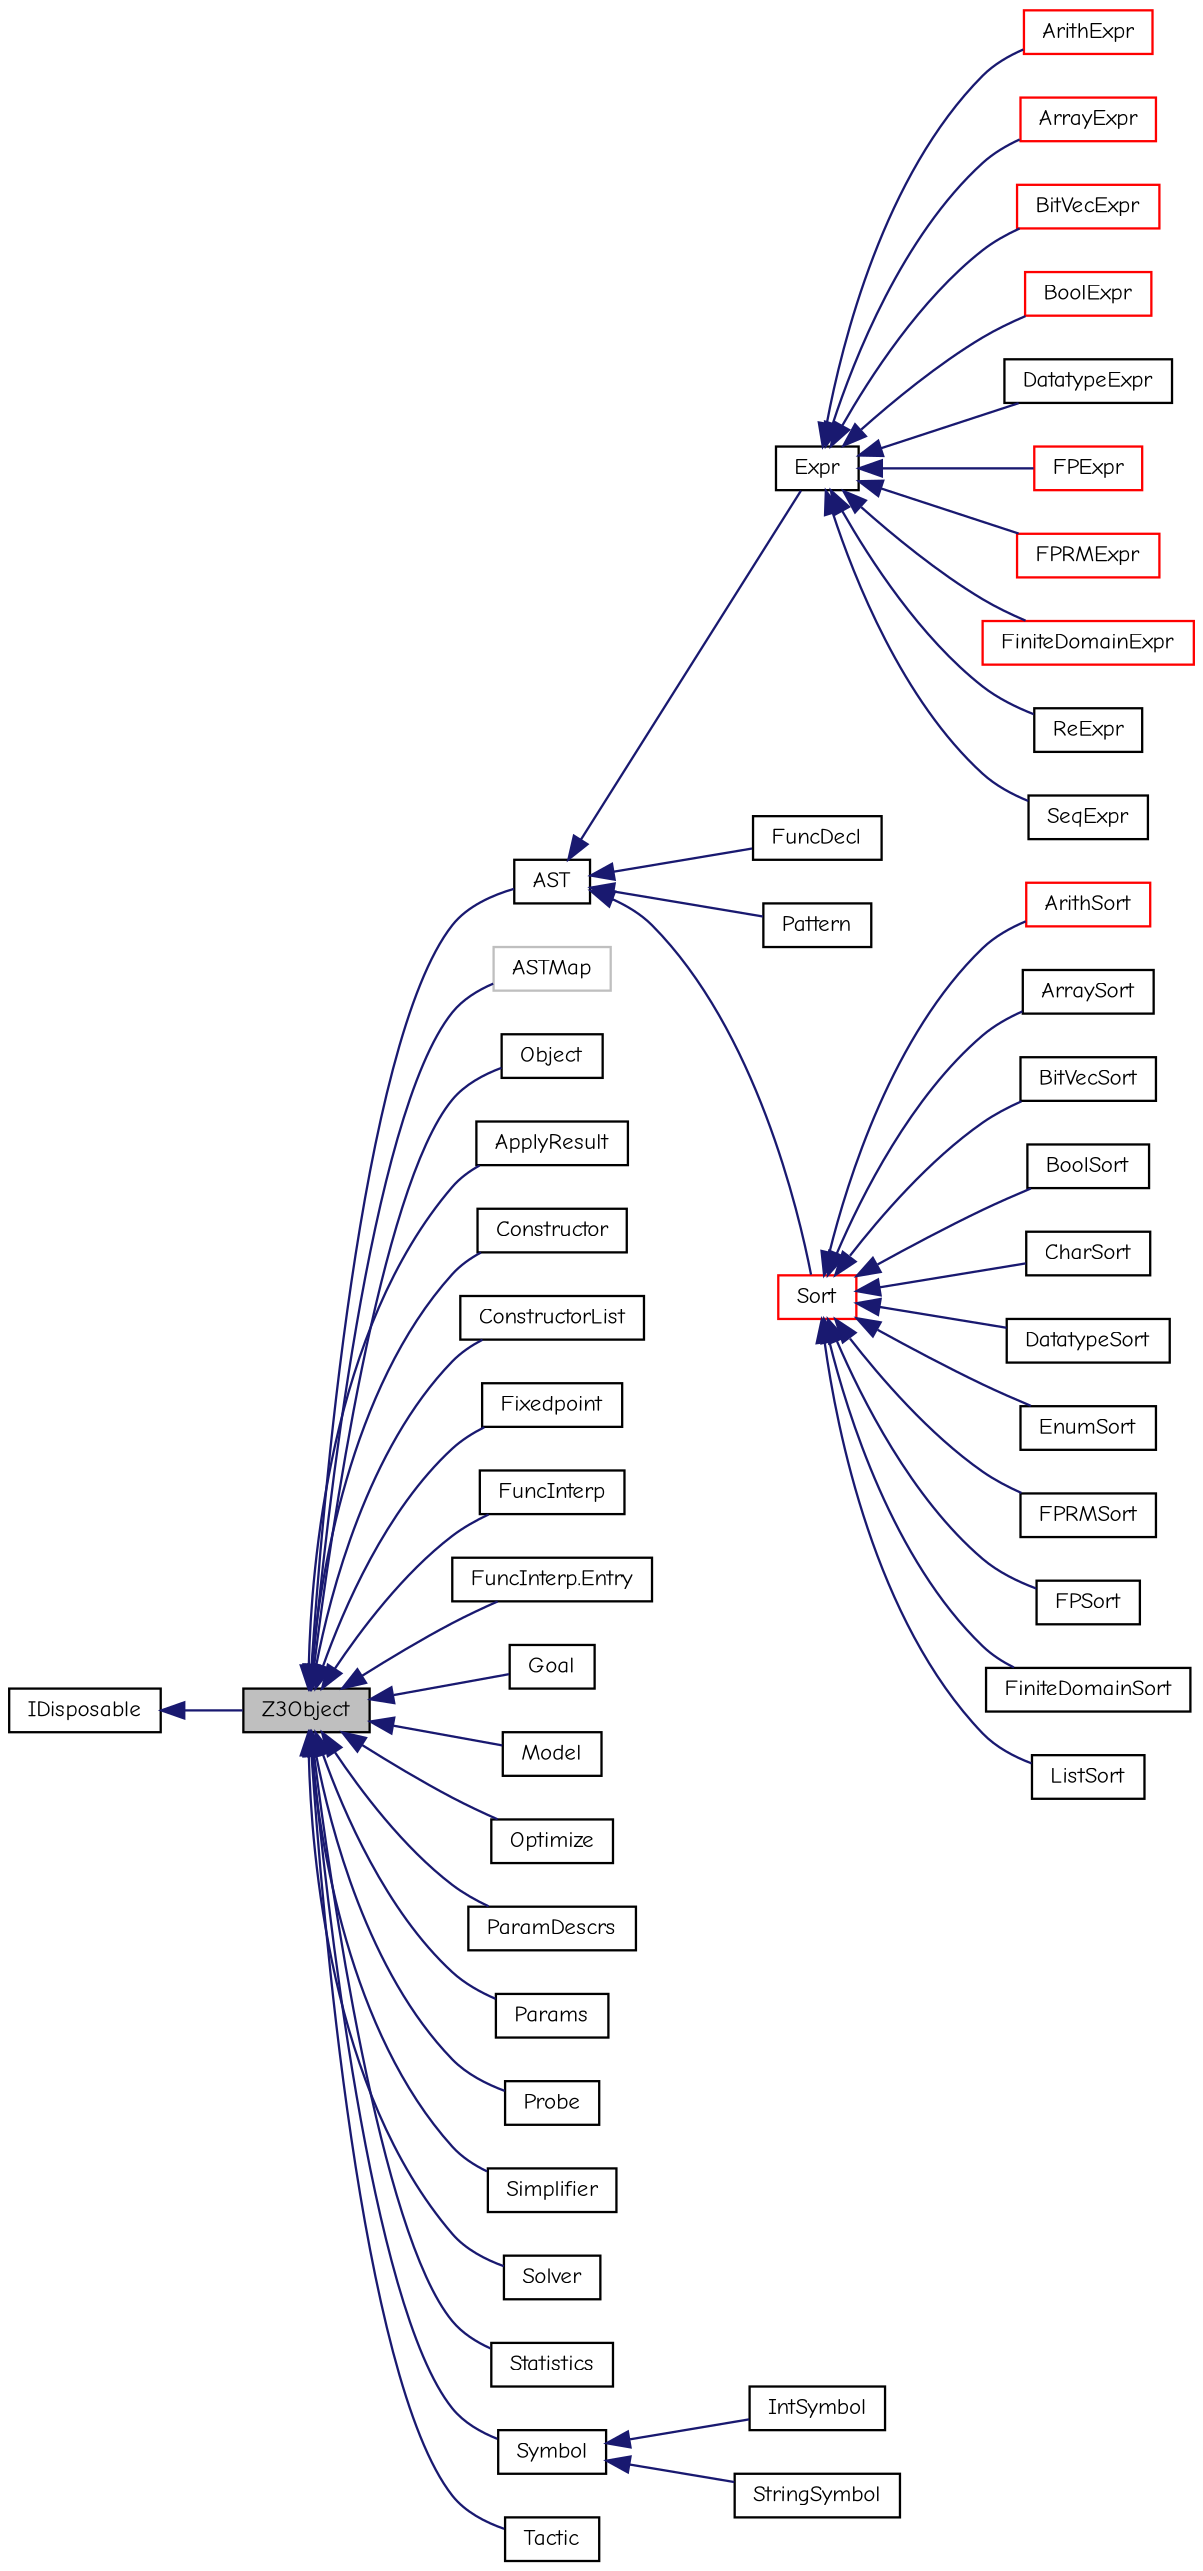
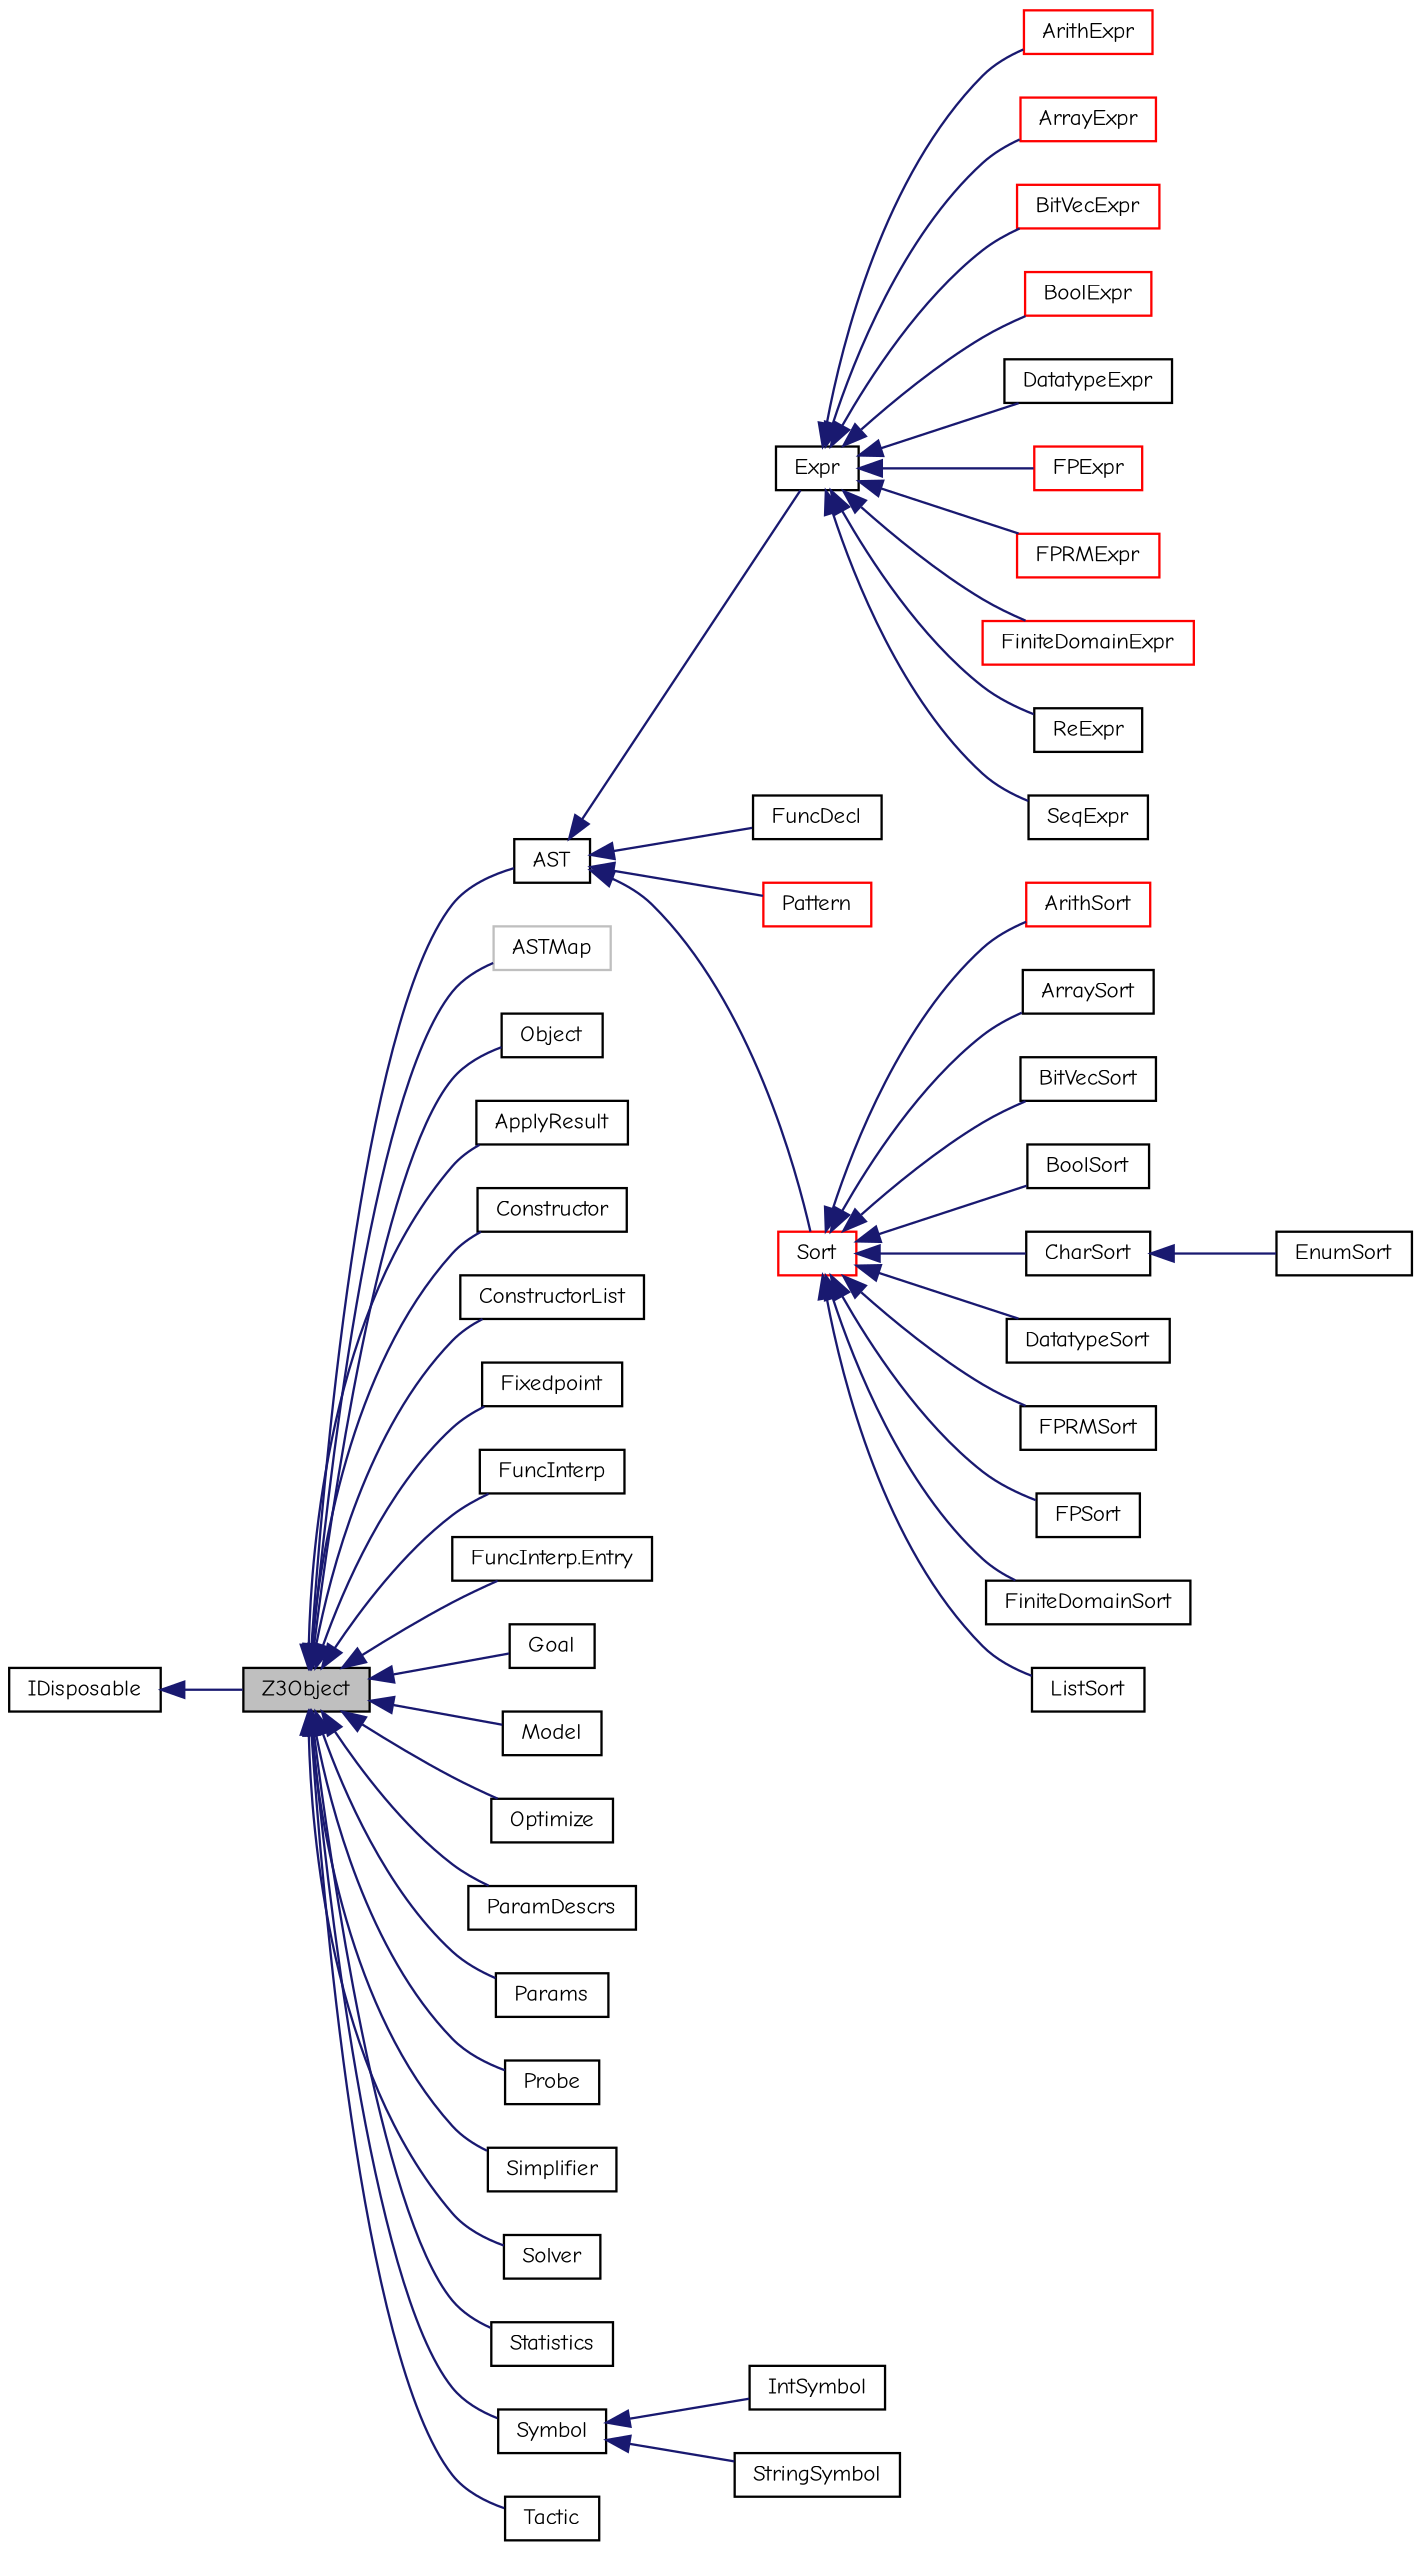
(817, 925) -> (817, 905)
(953, 1370) -> (1225, 1254)
